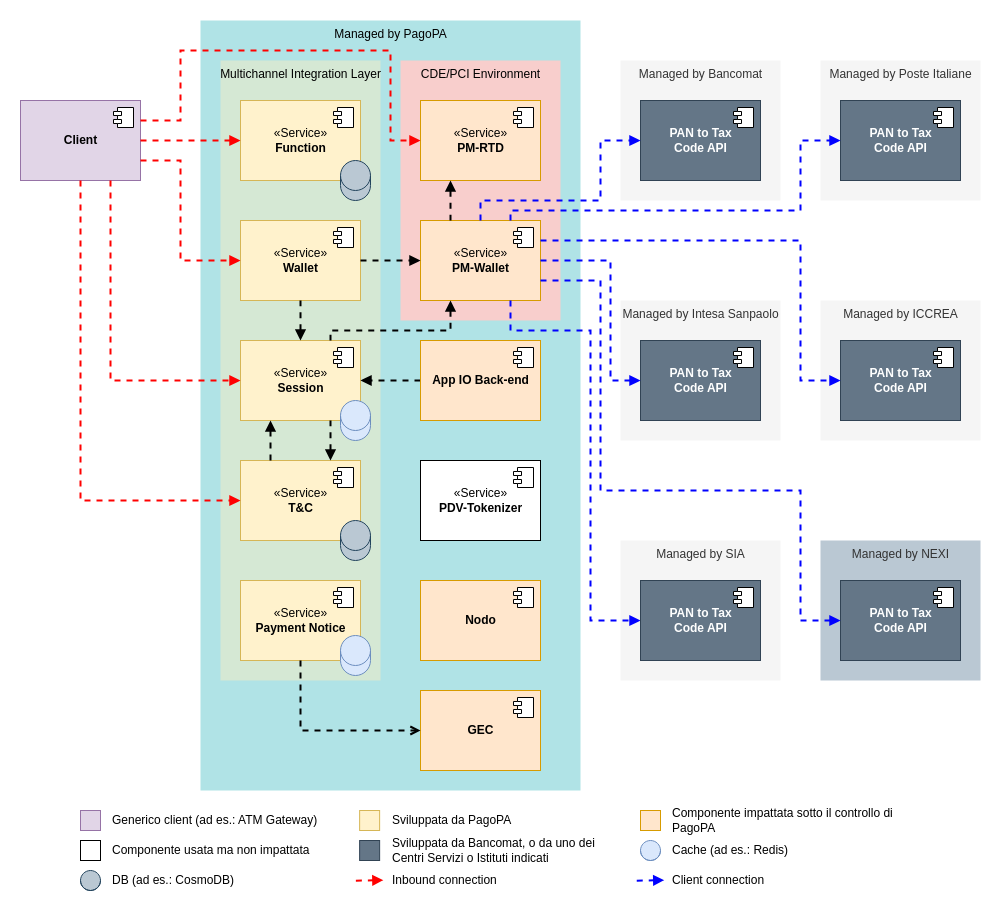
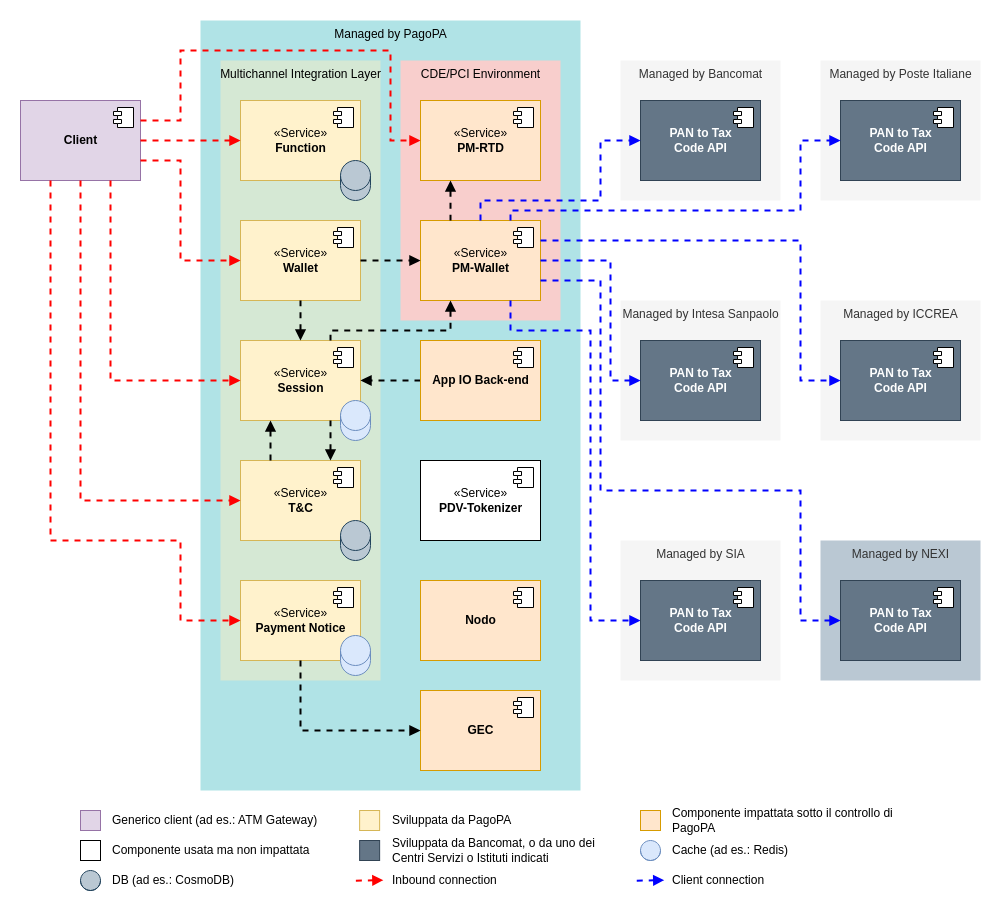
none -> (51, 490)
(410, 731) -> (408, 731)
